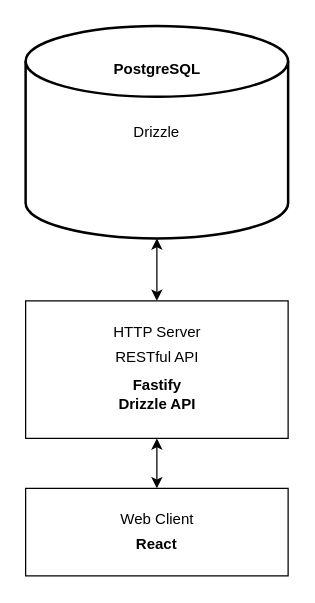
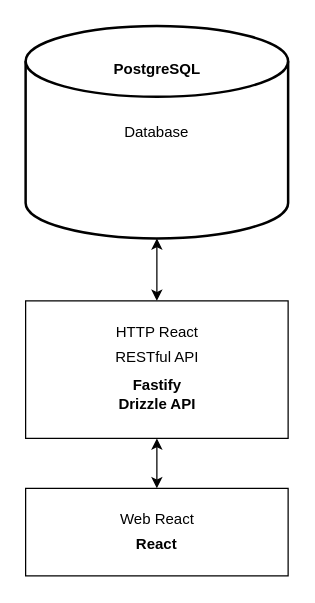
(157, 132) -> (157, 132)
(158, 332) -> (158, 332)
(158, 519) -> (158, 519)
